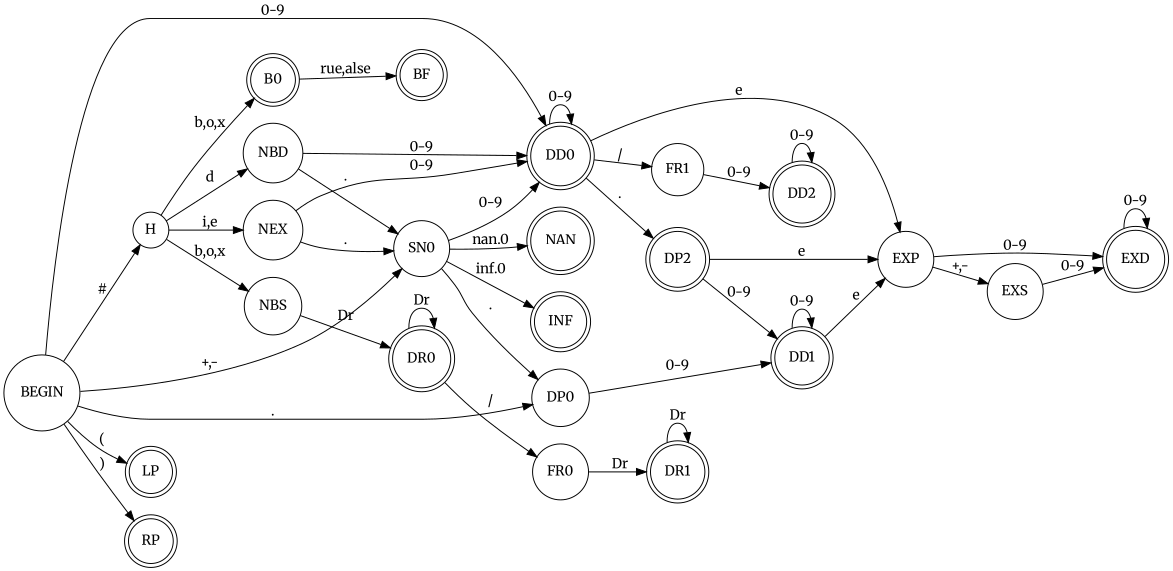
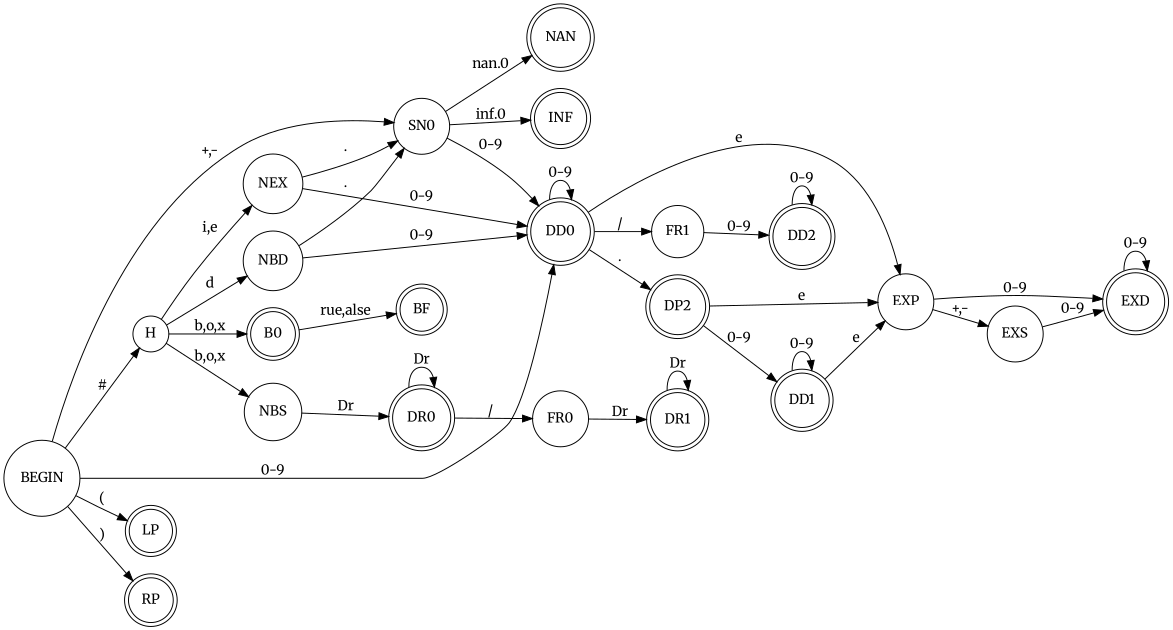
(561, 398) -> none
